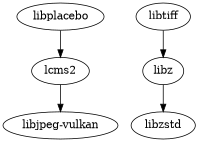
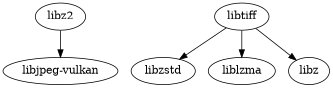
(60, 17) -> none
(60, 71) -> (60, 17)
none -> (242, 71)
(163, 95) -> (206, 41)
